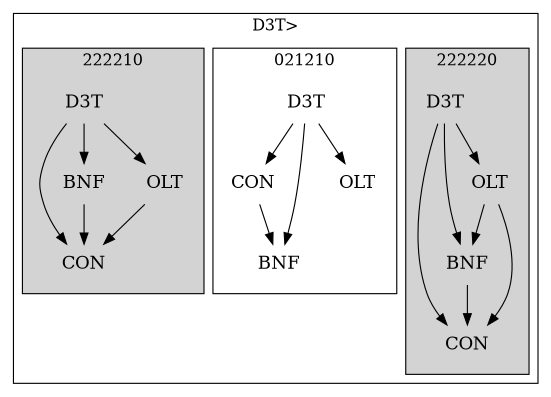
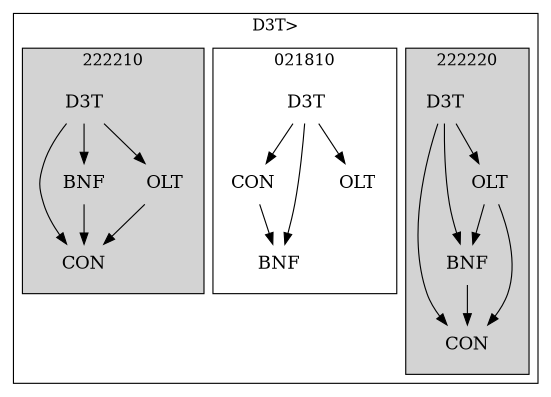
(305, 61) -> (305, 61)
